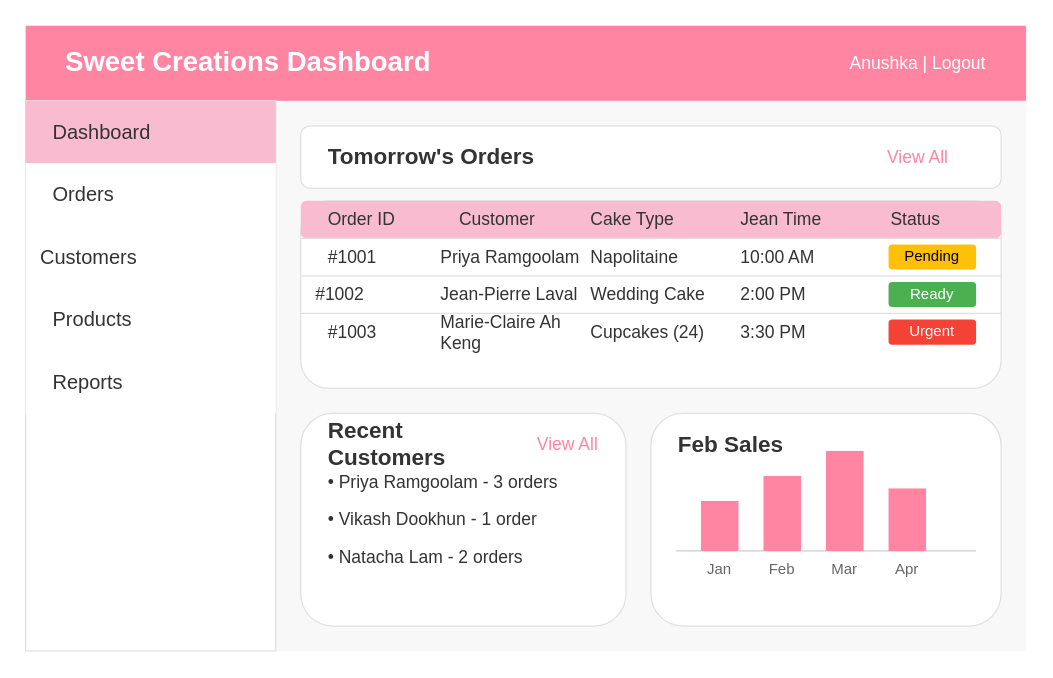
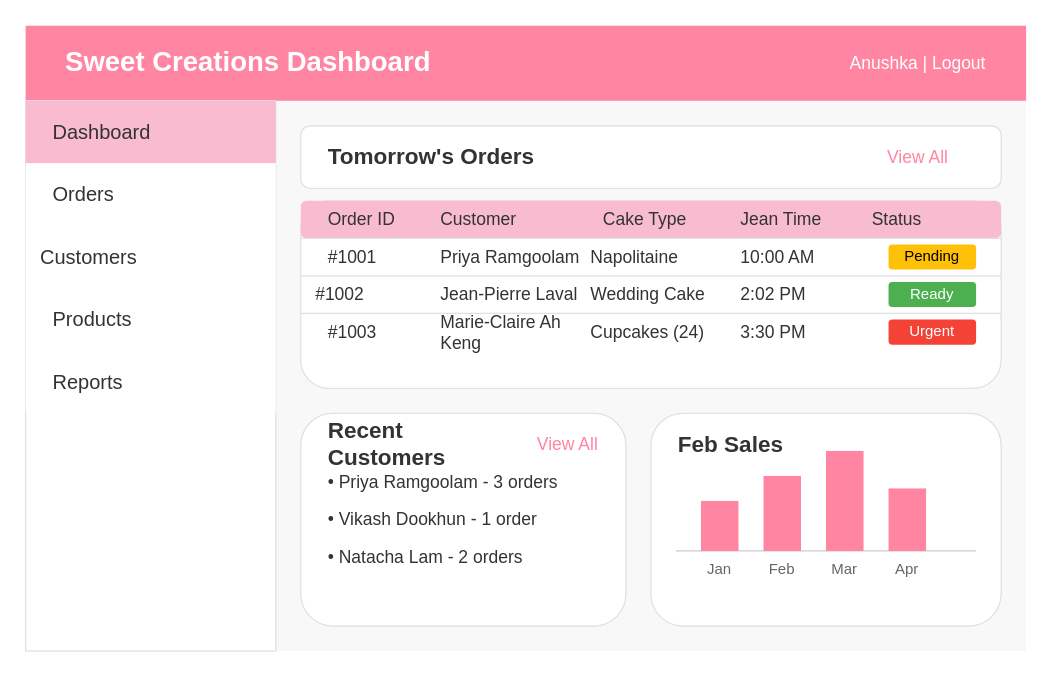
(501, 219) -> (482, 219)
(632, 219) -> (644, 219)
(932, 219) -> (913, 219)
(770, 294) -> (770, 294)
